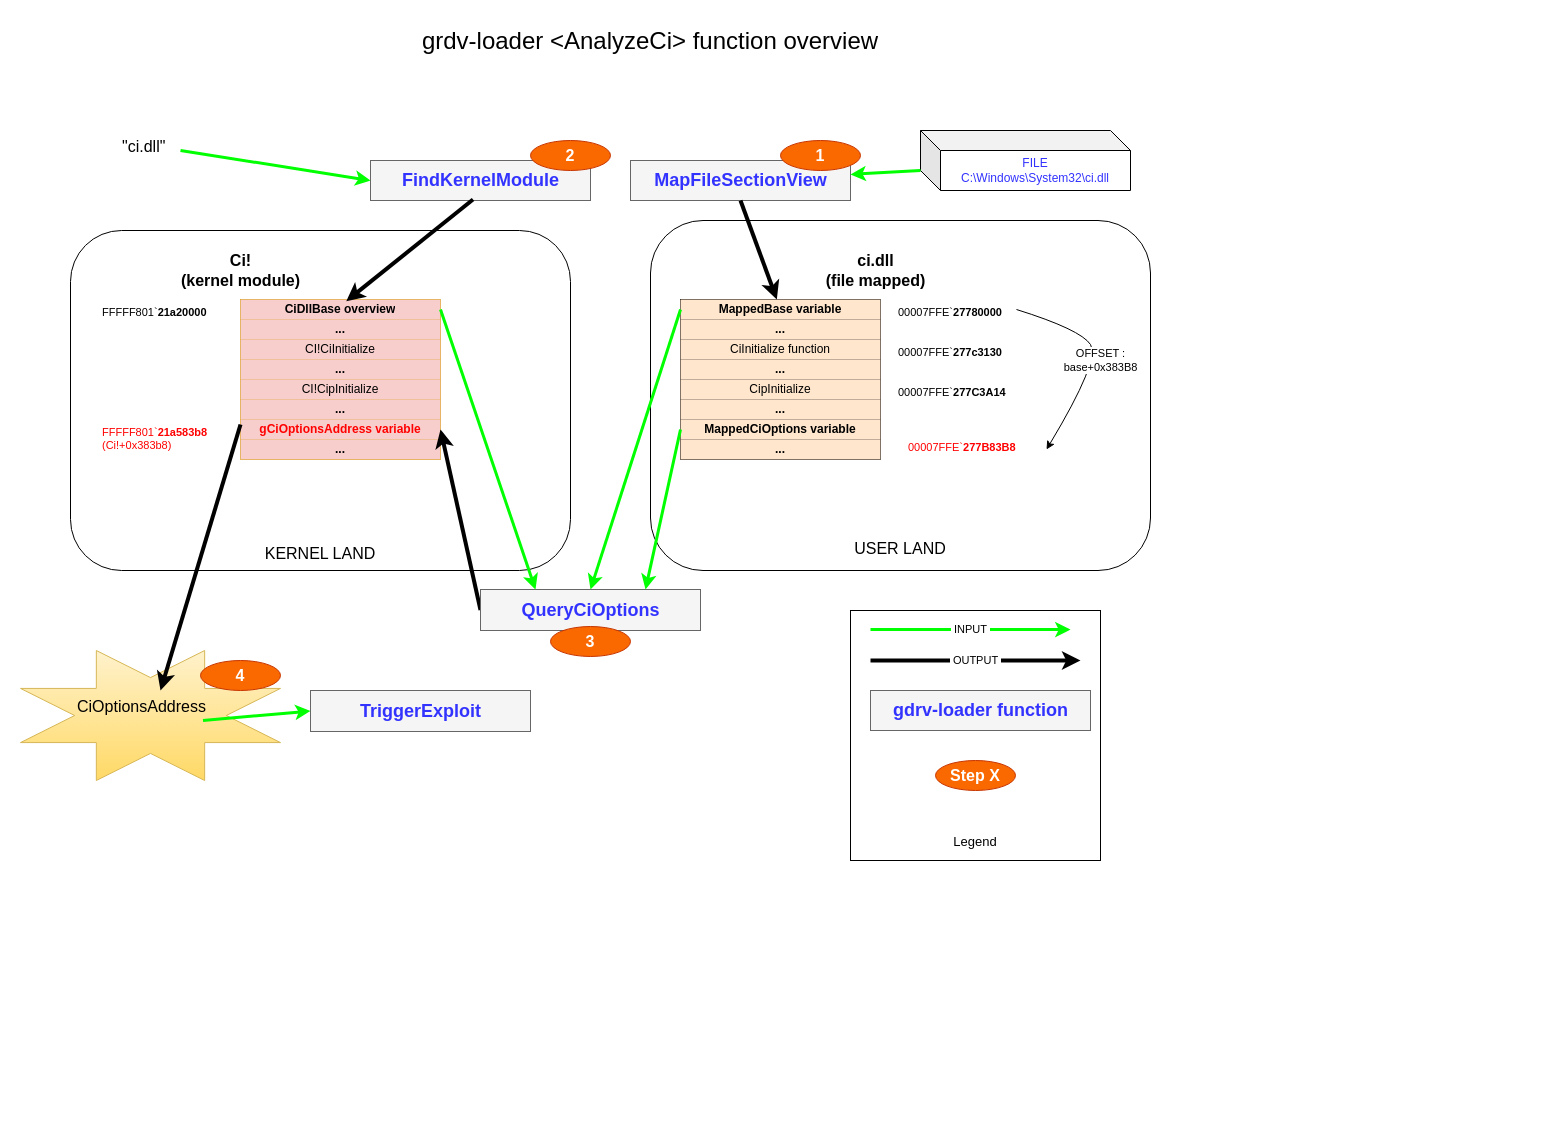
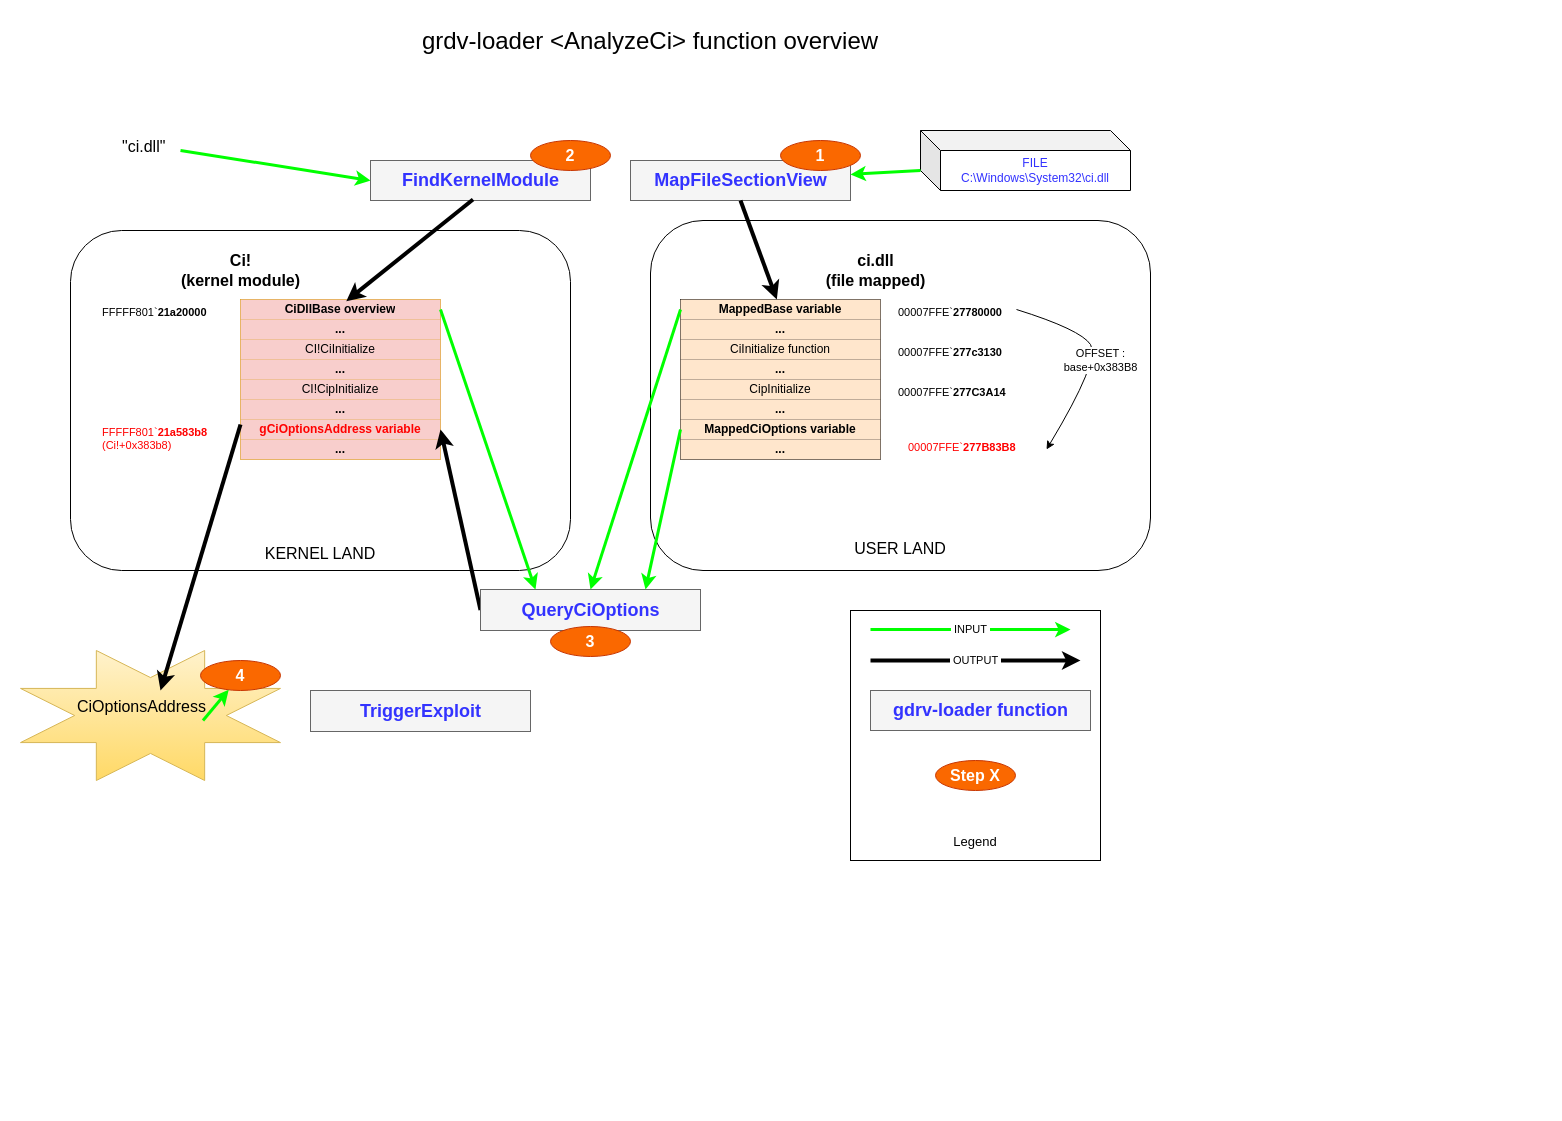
(251, 716) -> (212, 709)
